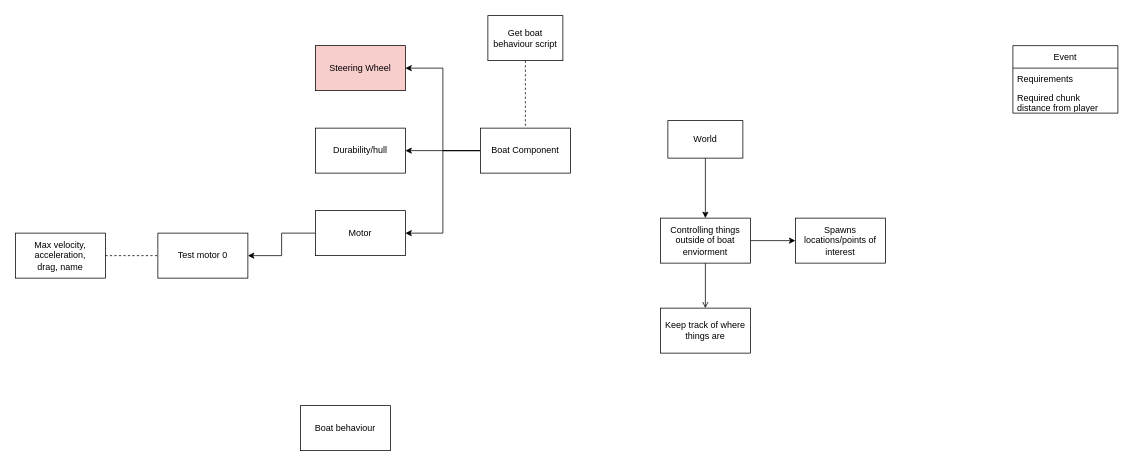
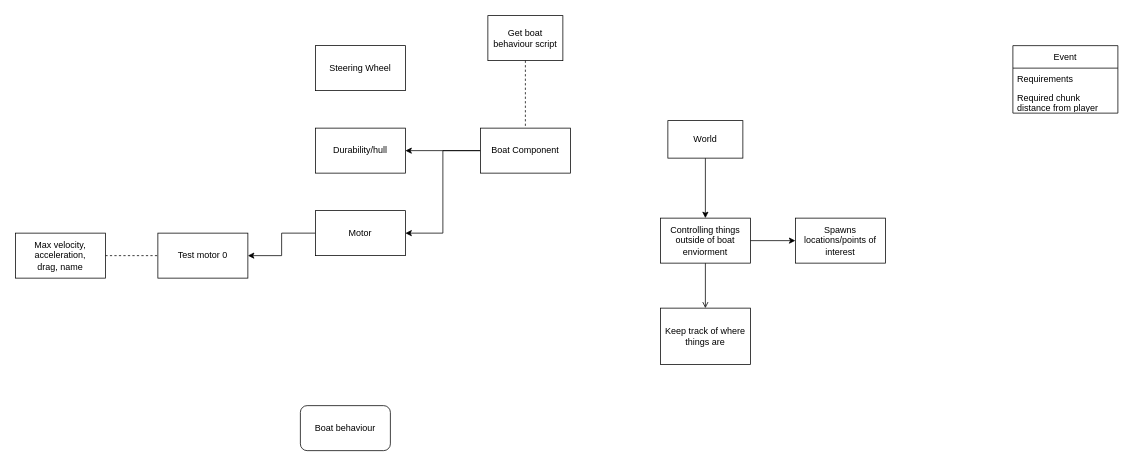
(360, 68) -> (360, 68)
(443, 68) -> none
(705, 330) -> (705, 336)
(345, 428) -> (345, 428)
